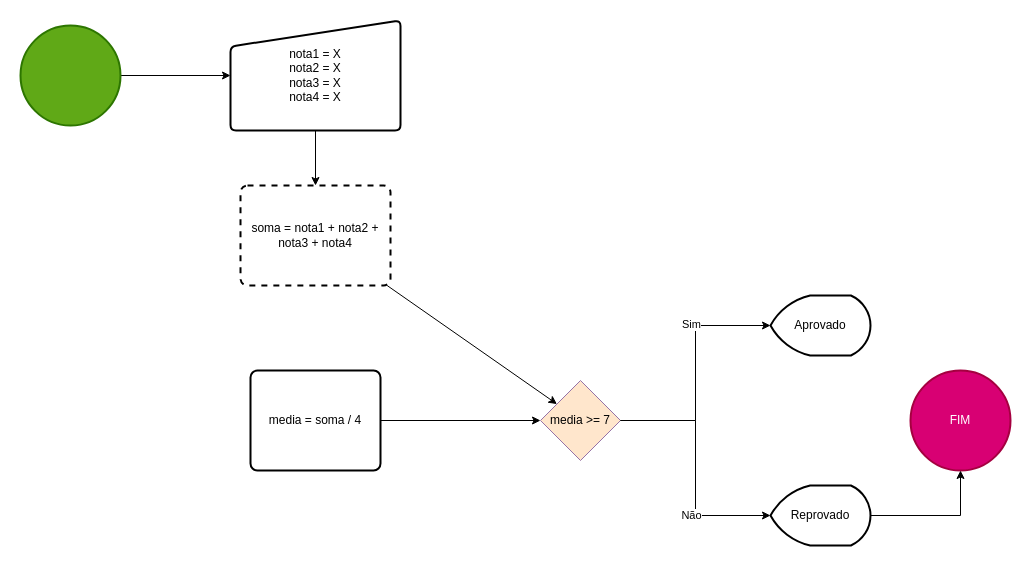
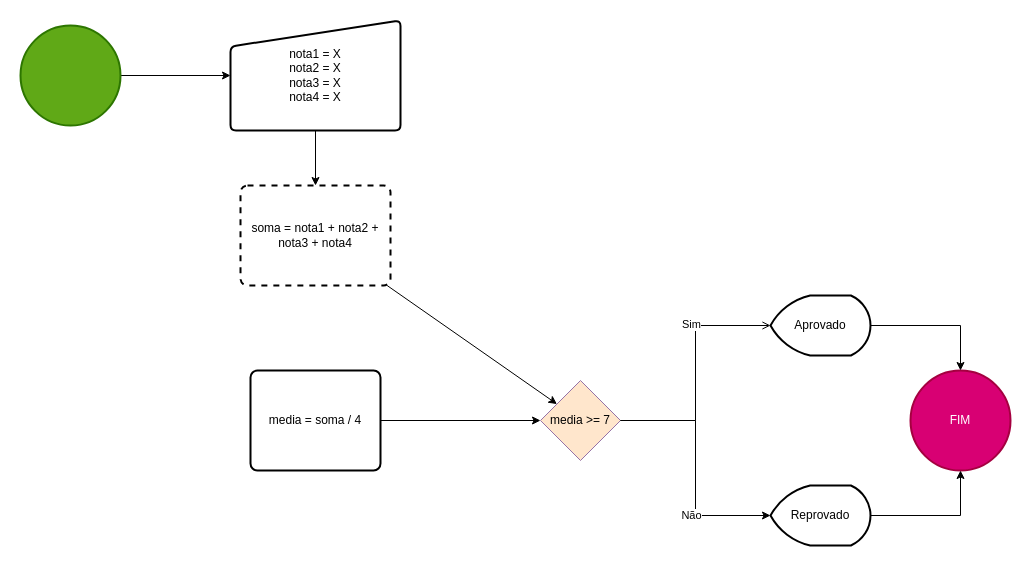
(762, 326) -> (763, 326)
none -> (935, 326)
